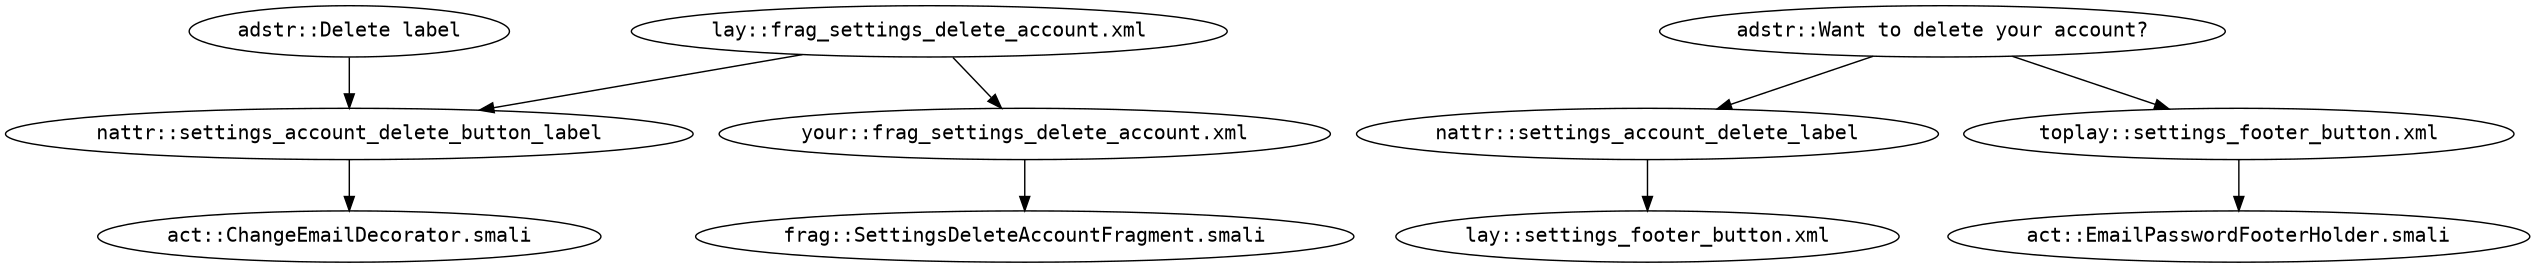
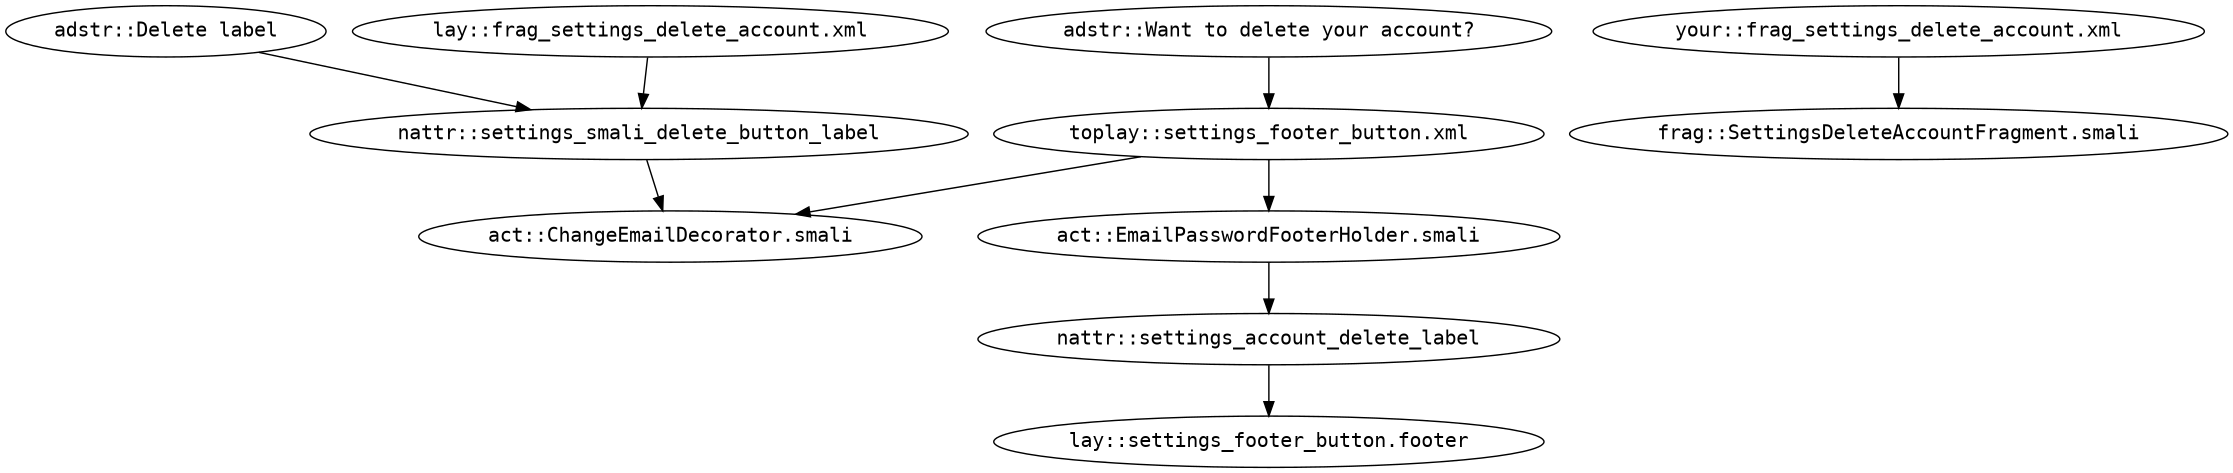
(972, 77) -> none
(1802, 80) -> (1269, 281)
(349, 134) -> (639, 134)
none -> (975, 184)
(1647, 237) -> (1269, 442)
